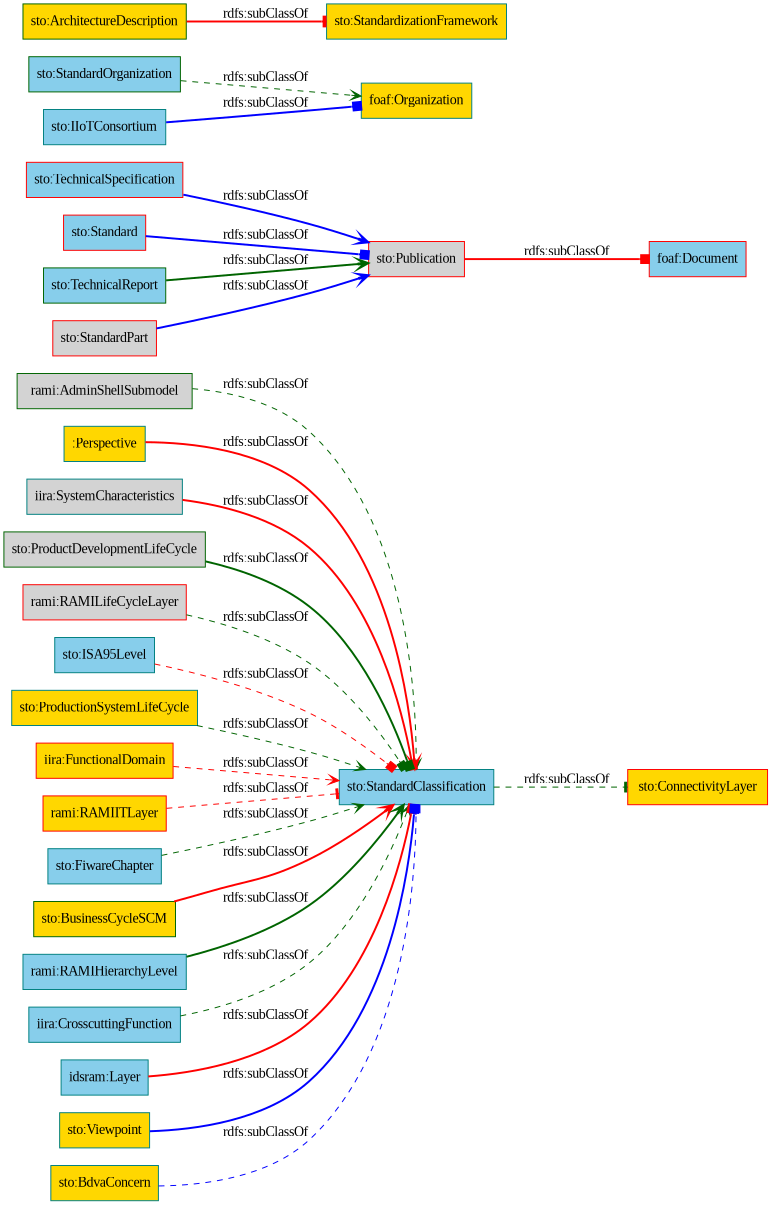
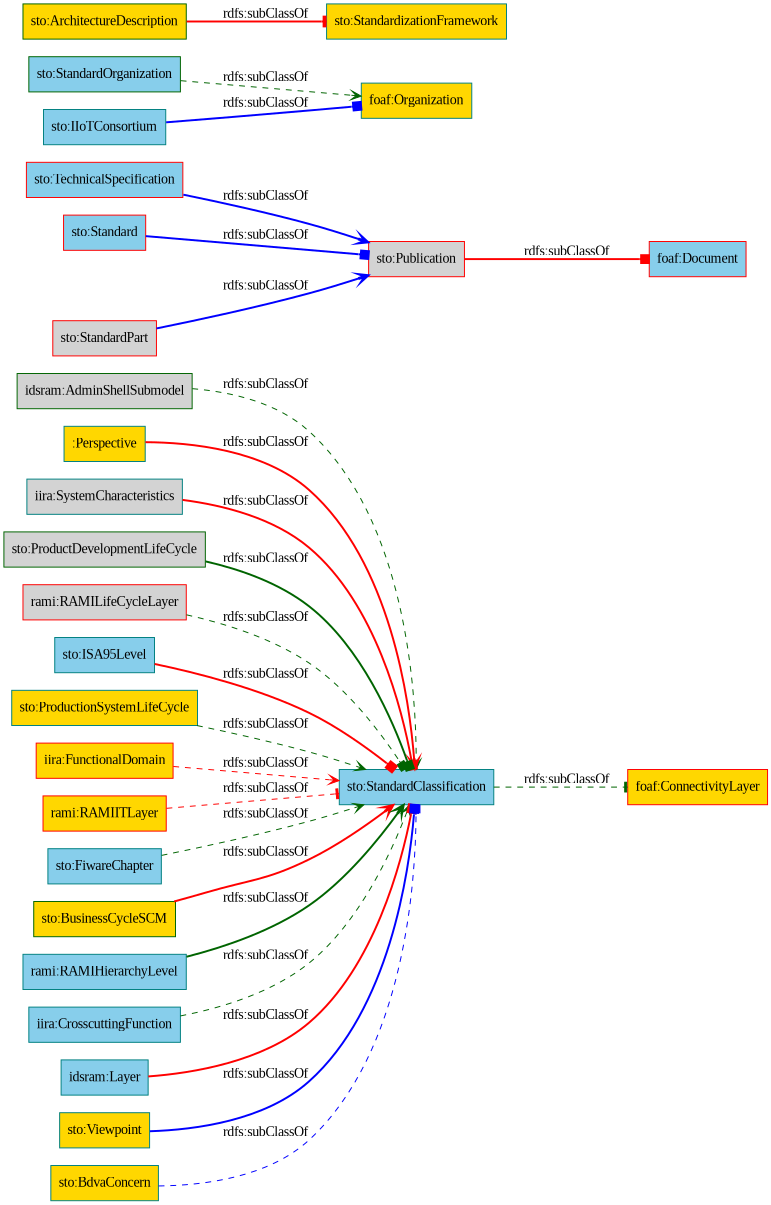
(105, 286) -> none
(105, 391) -> (105, 391)
(277, 699) -> (277, 699)
(698, 787) -> (698, 787)
